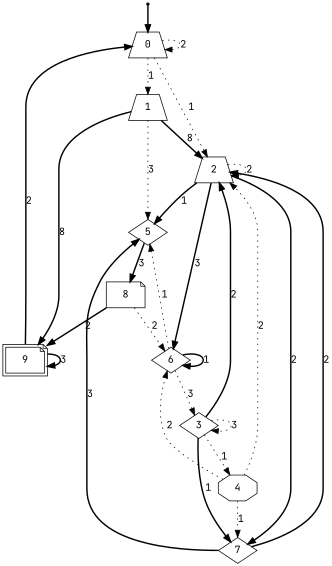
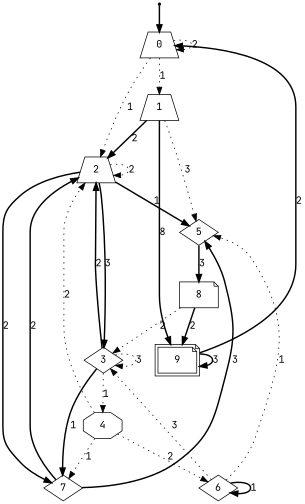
(190, 139) -> (135, 139)
(193, 262) -> (105, 262)
(148, 326) -> (150, 328)
